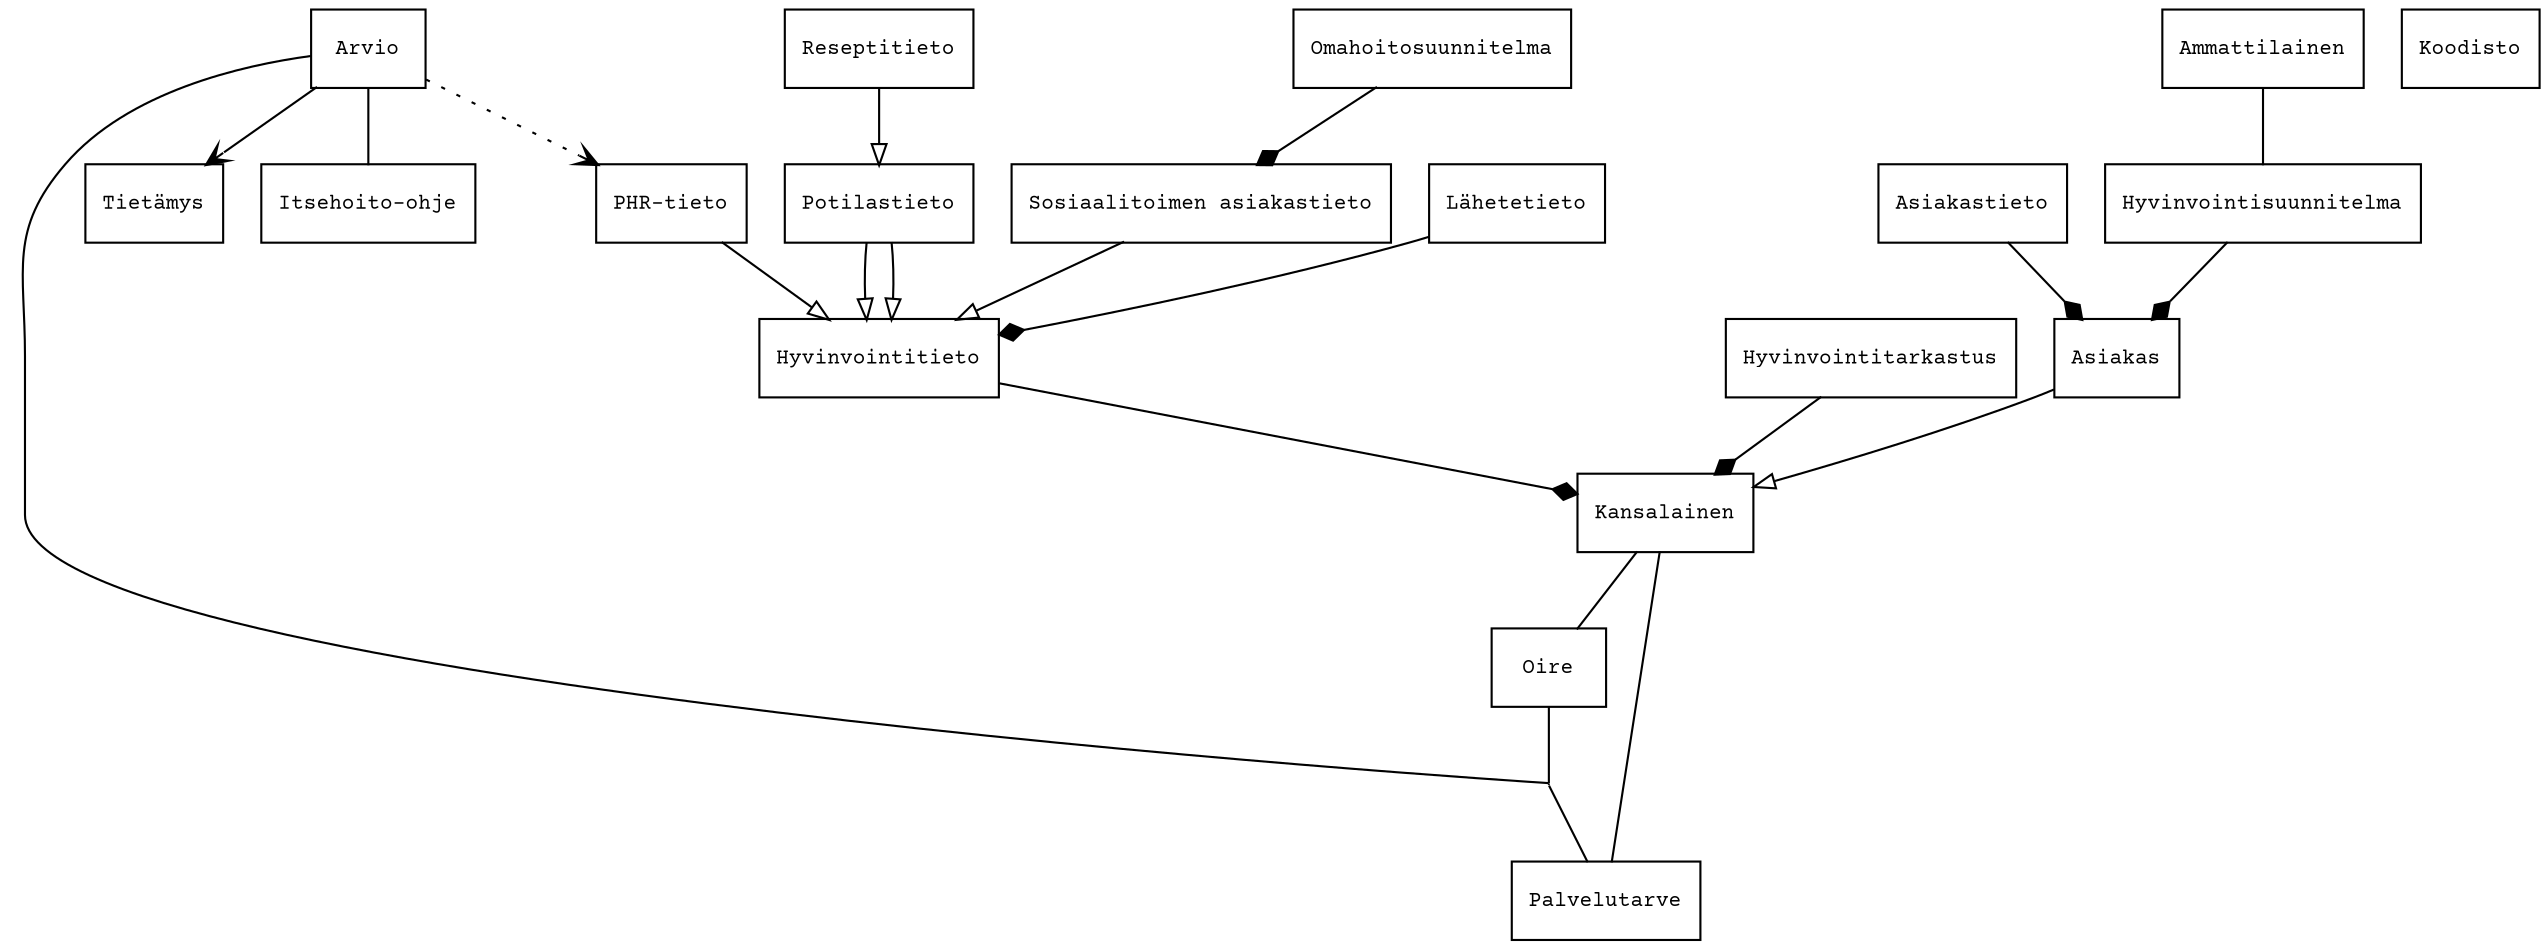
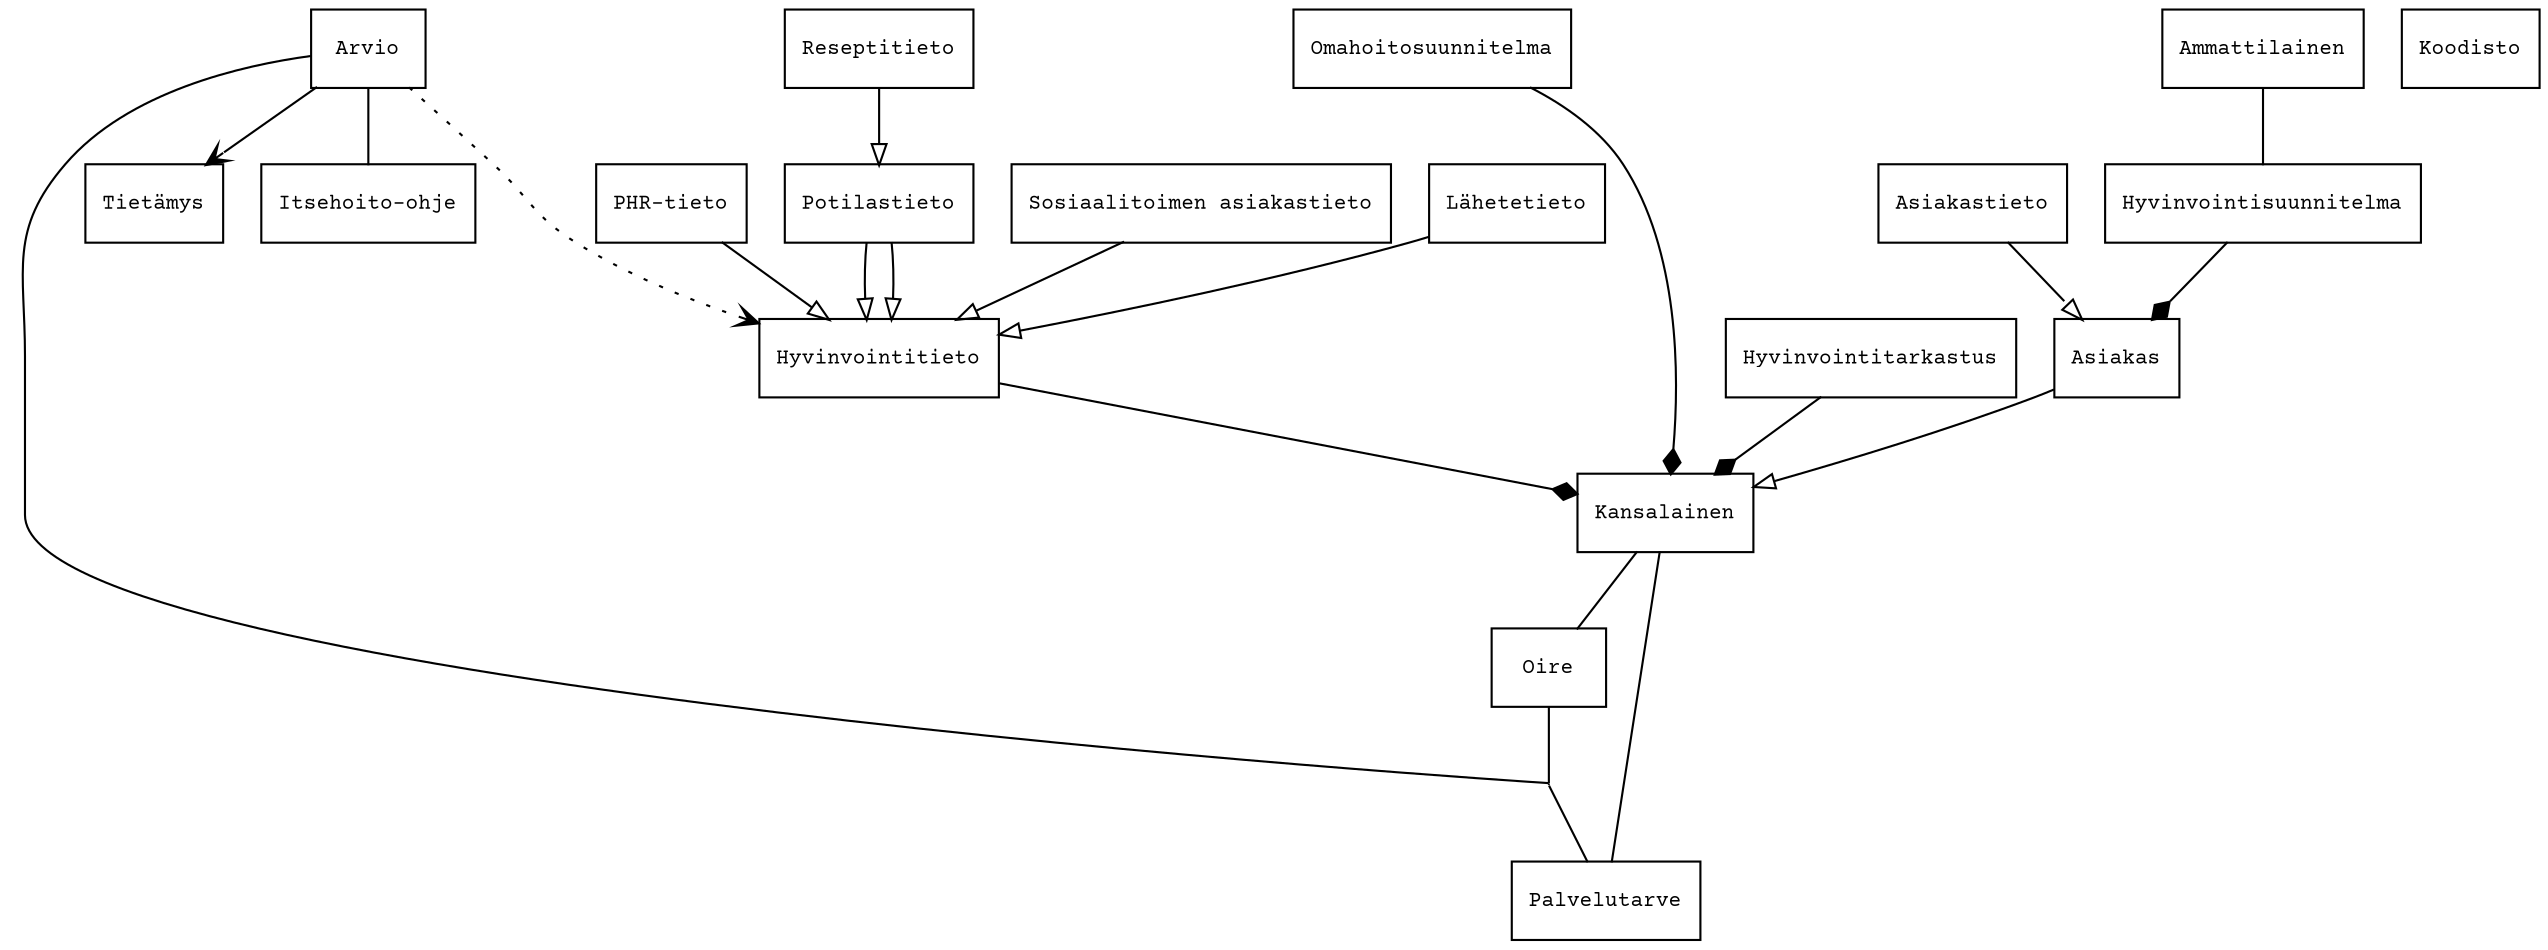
(503, 118) -> (556, 228)
(1328, 119) -> (1658, 243)
(2036, 272) -> (2036, 272)
(1225, 288) -> (1225, 288)
